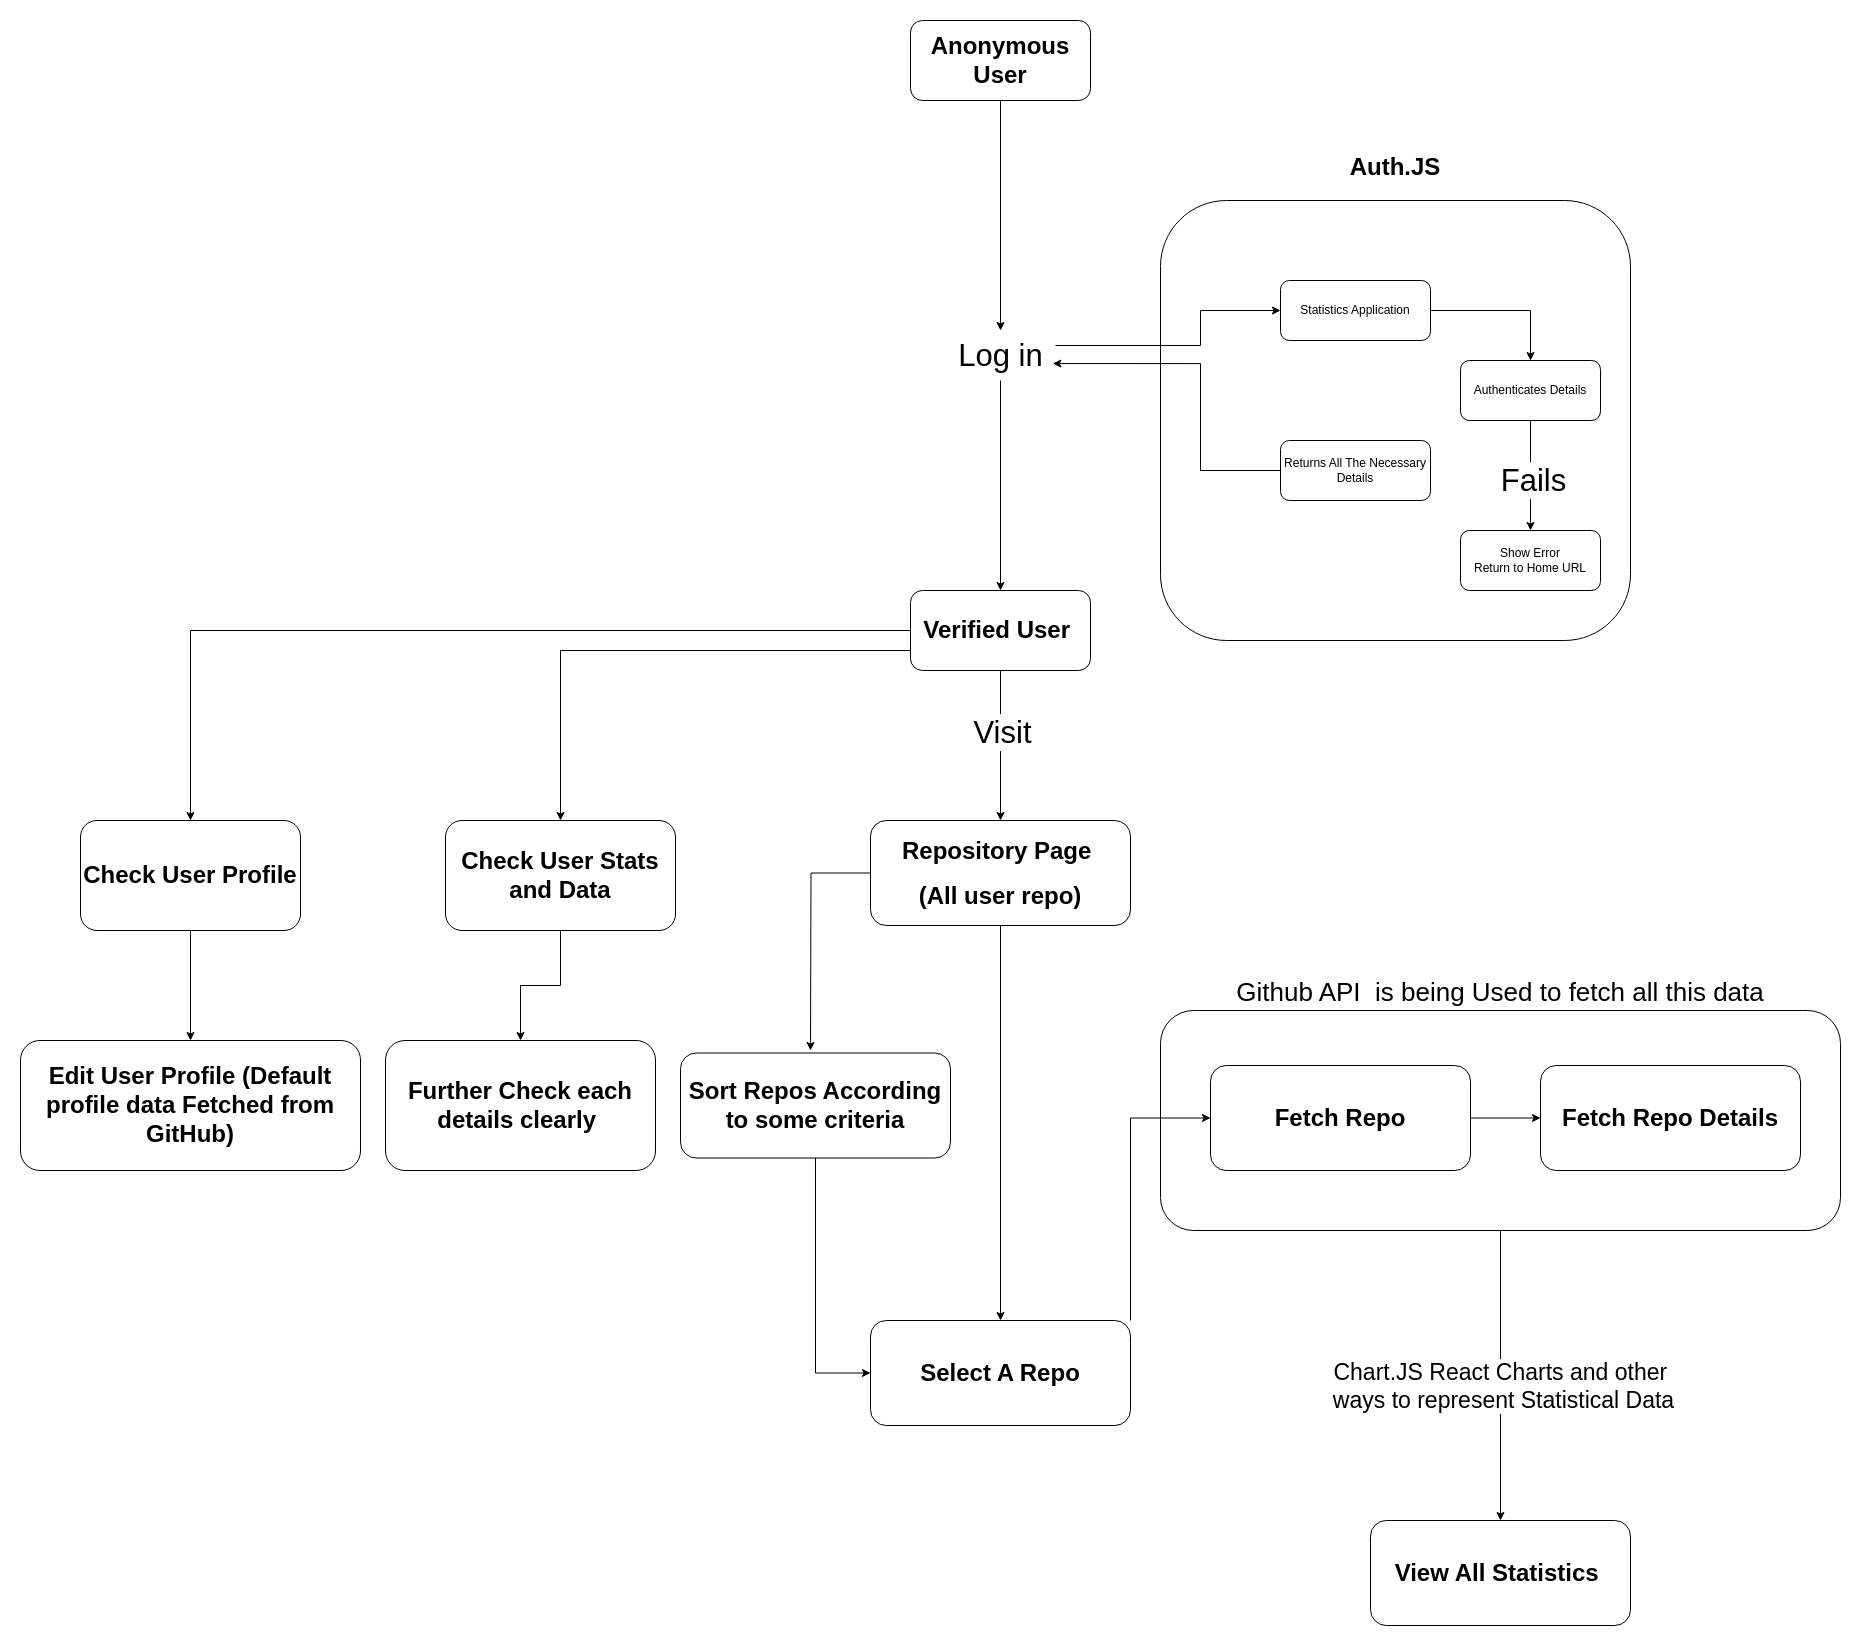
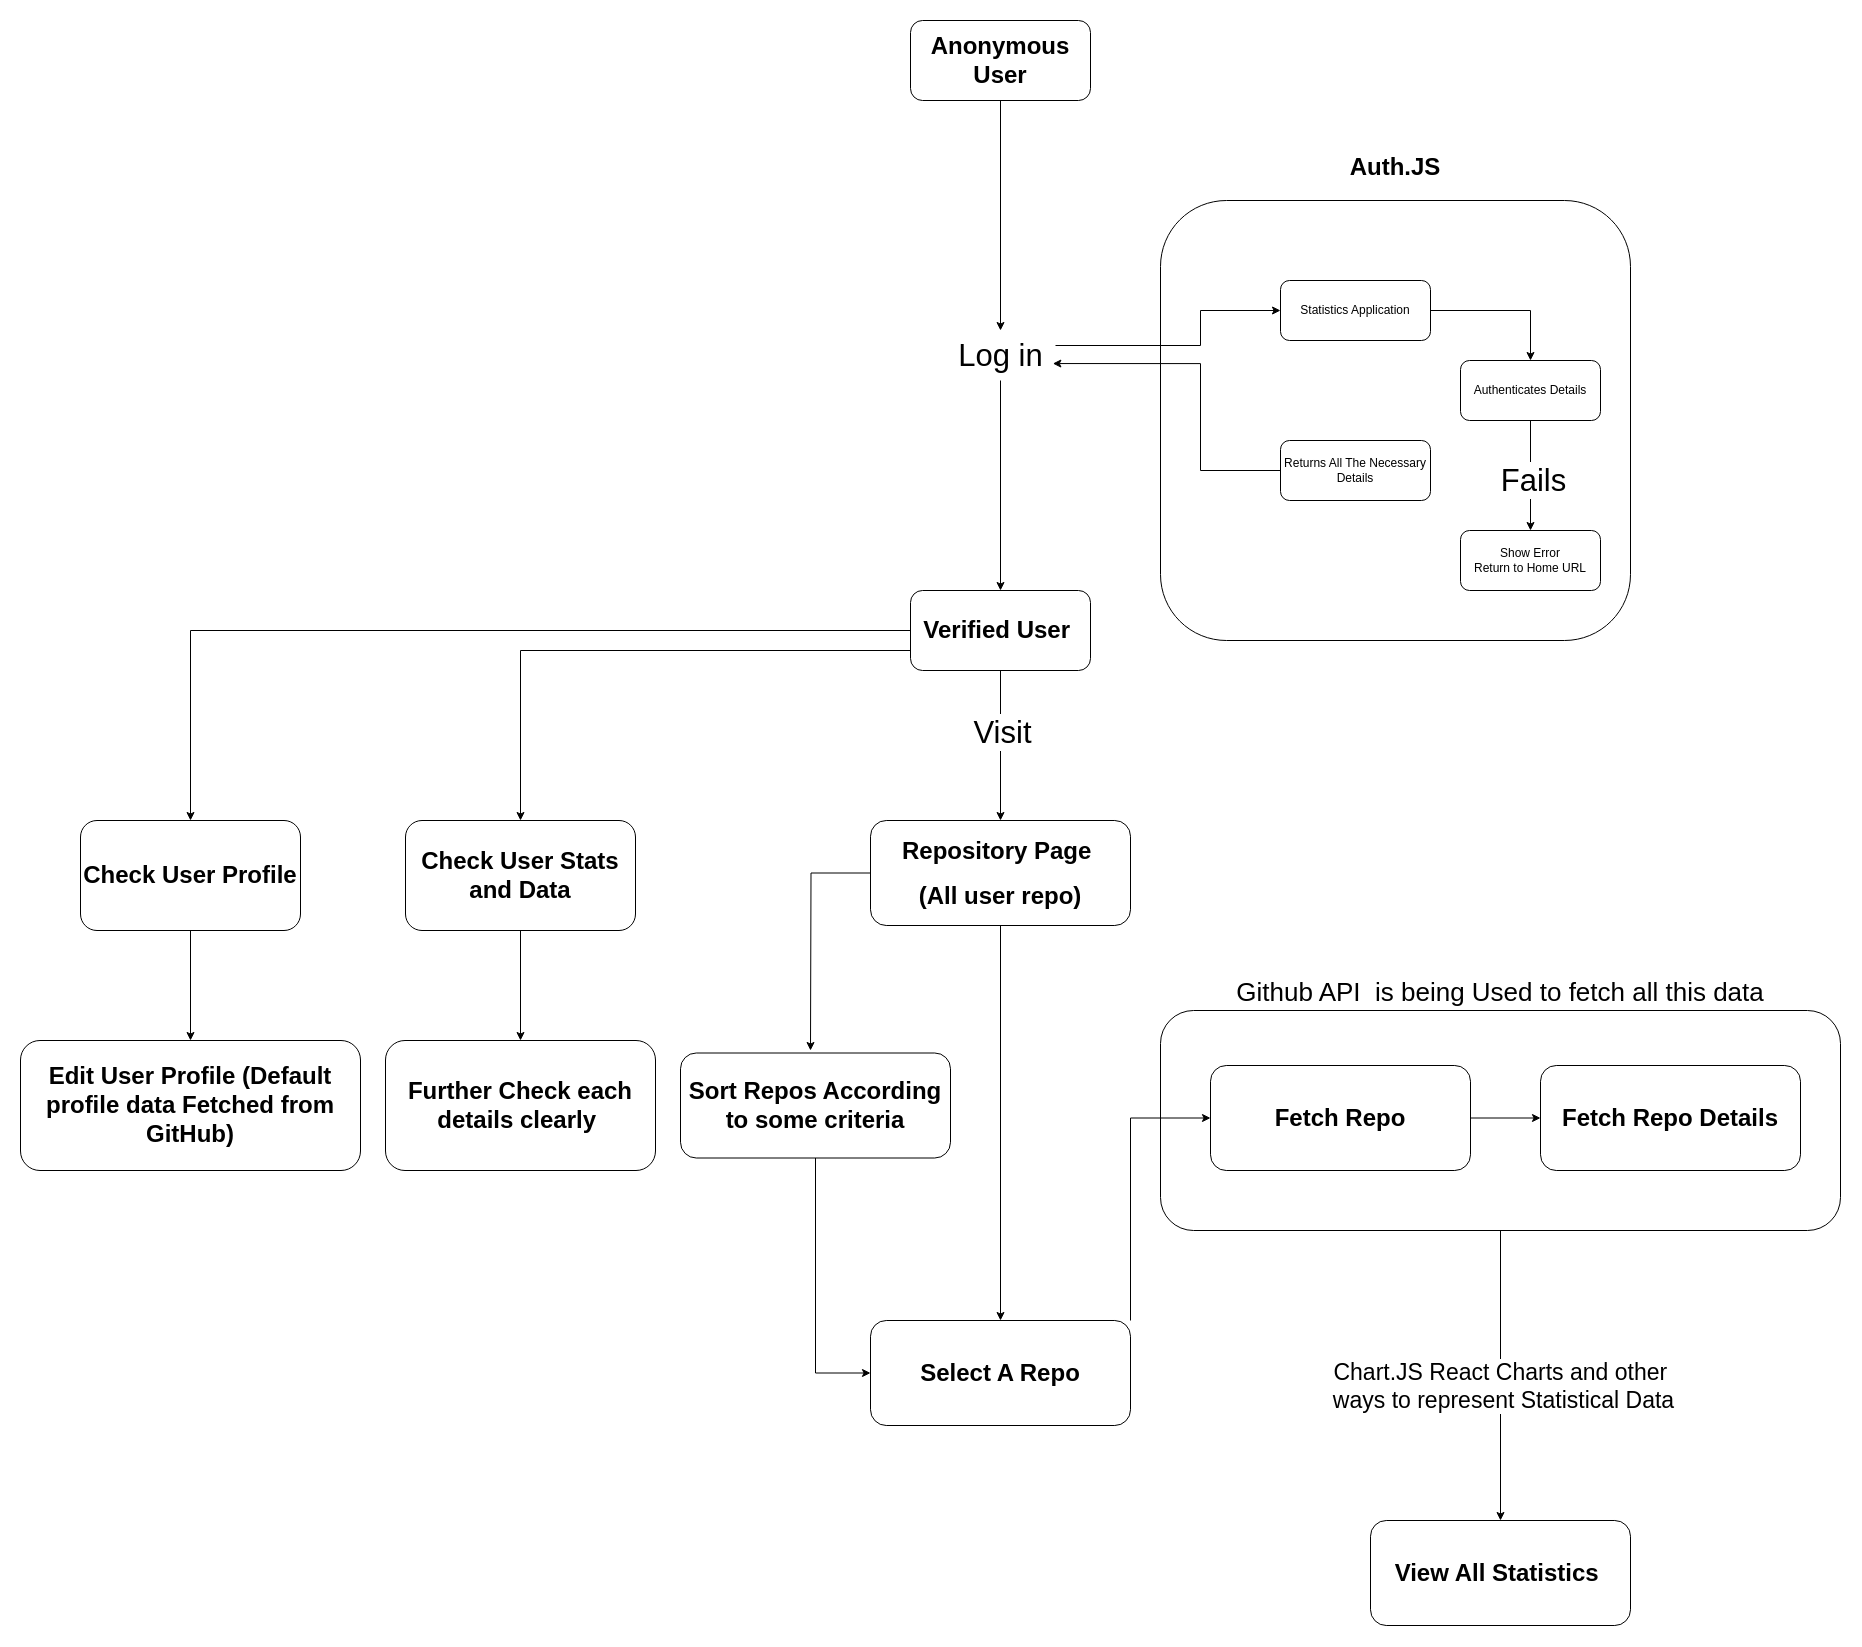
(561, 876) -> (521, 876)
